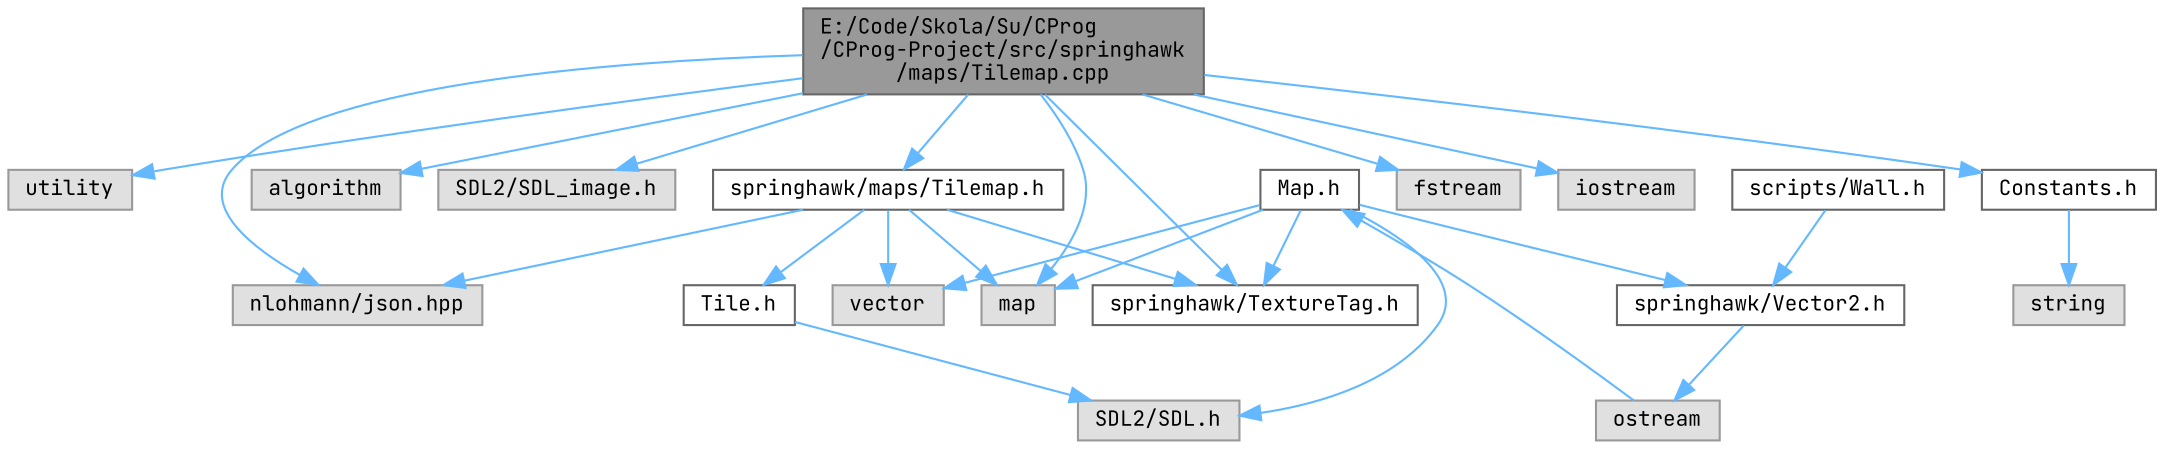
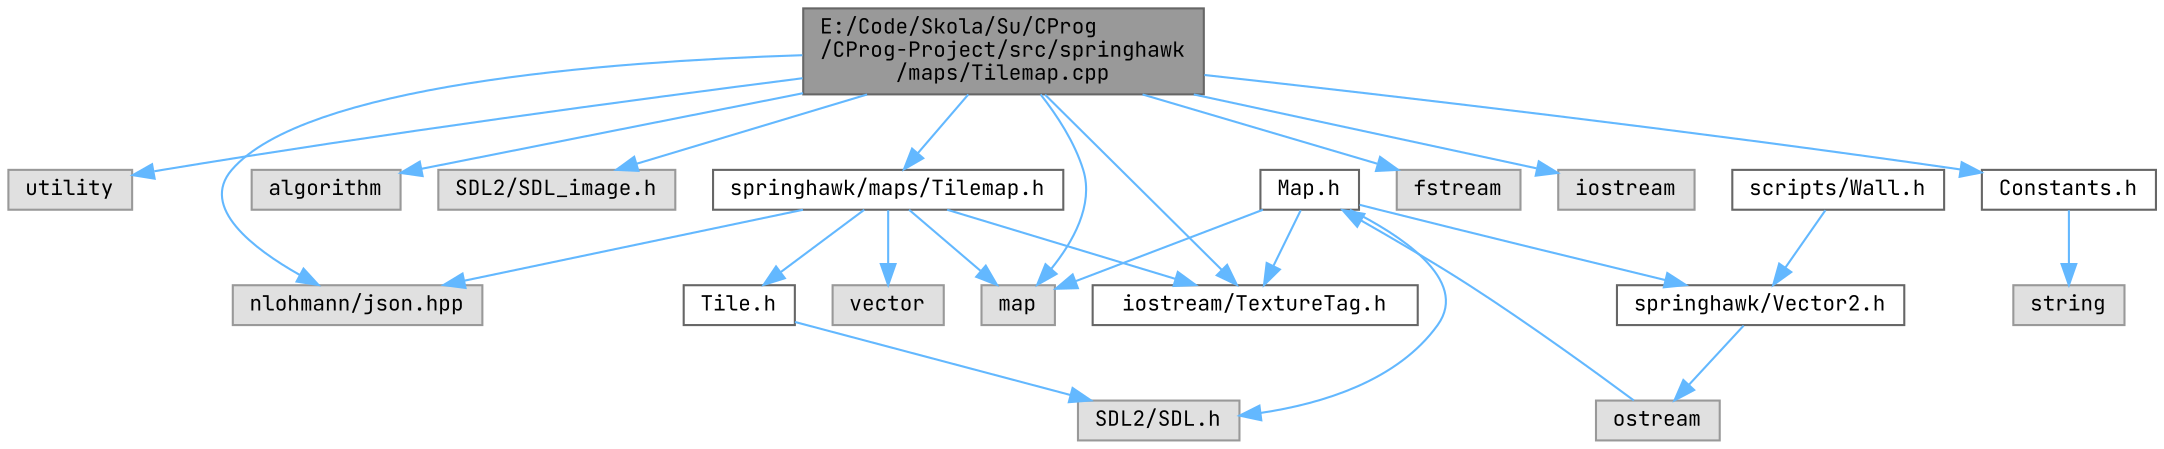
(1112, 244) -> none
(1255, 305) -> (1255, 305)
